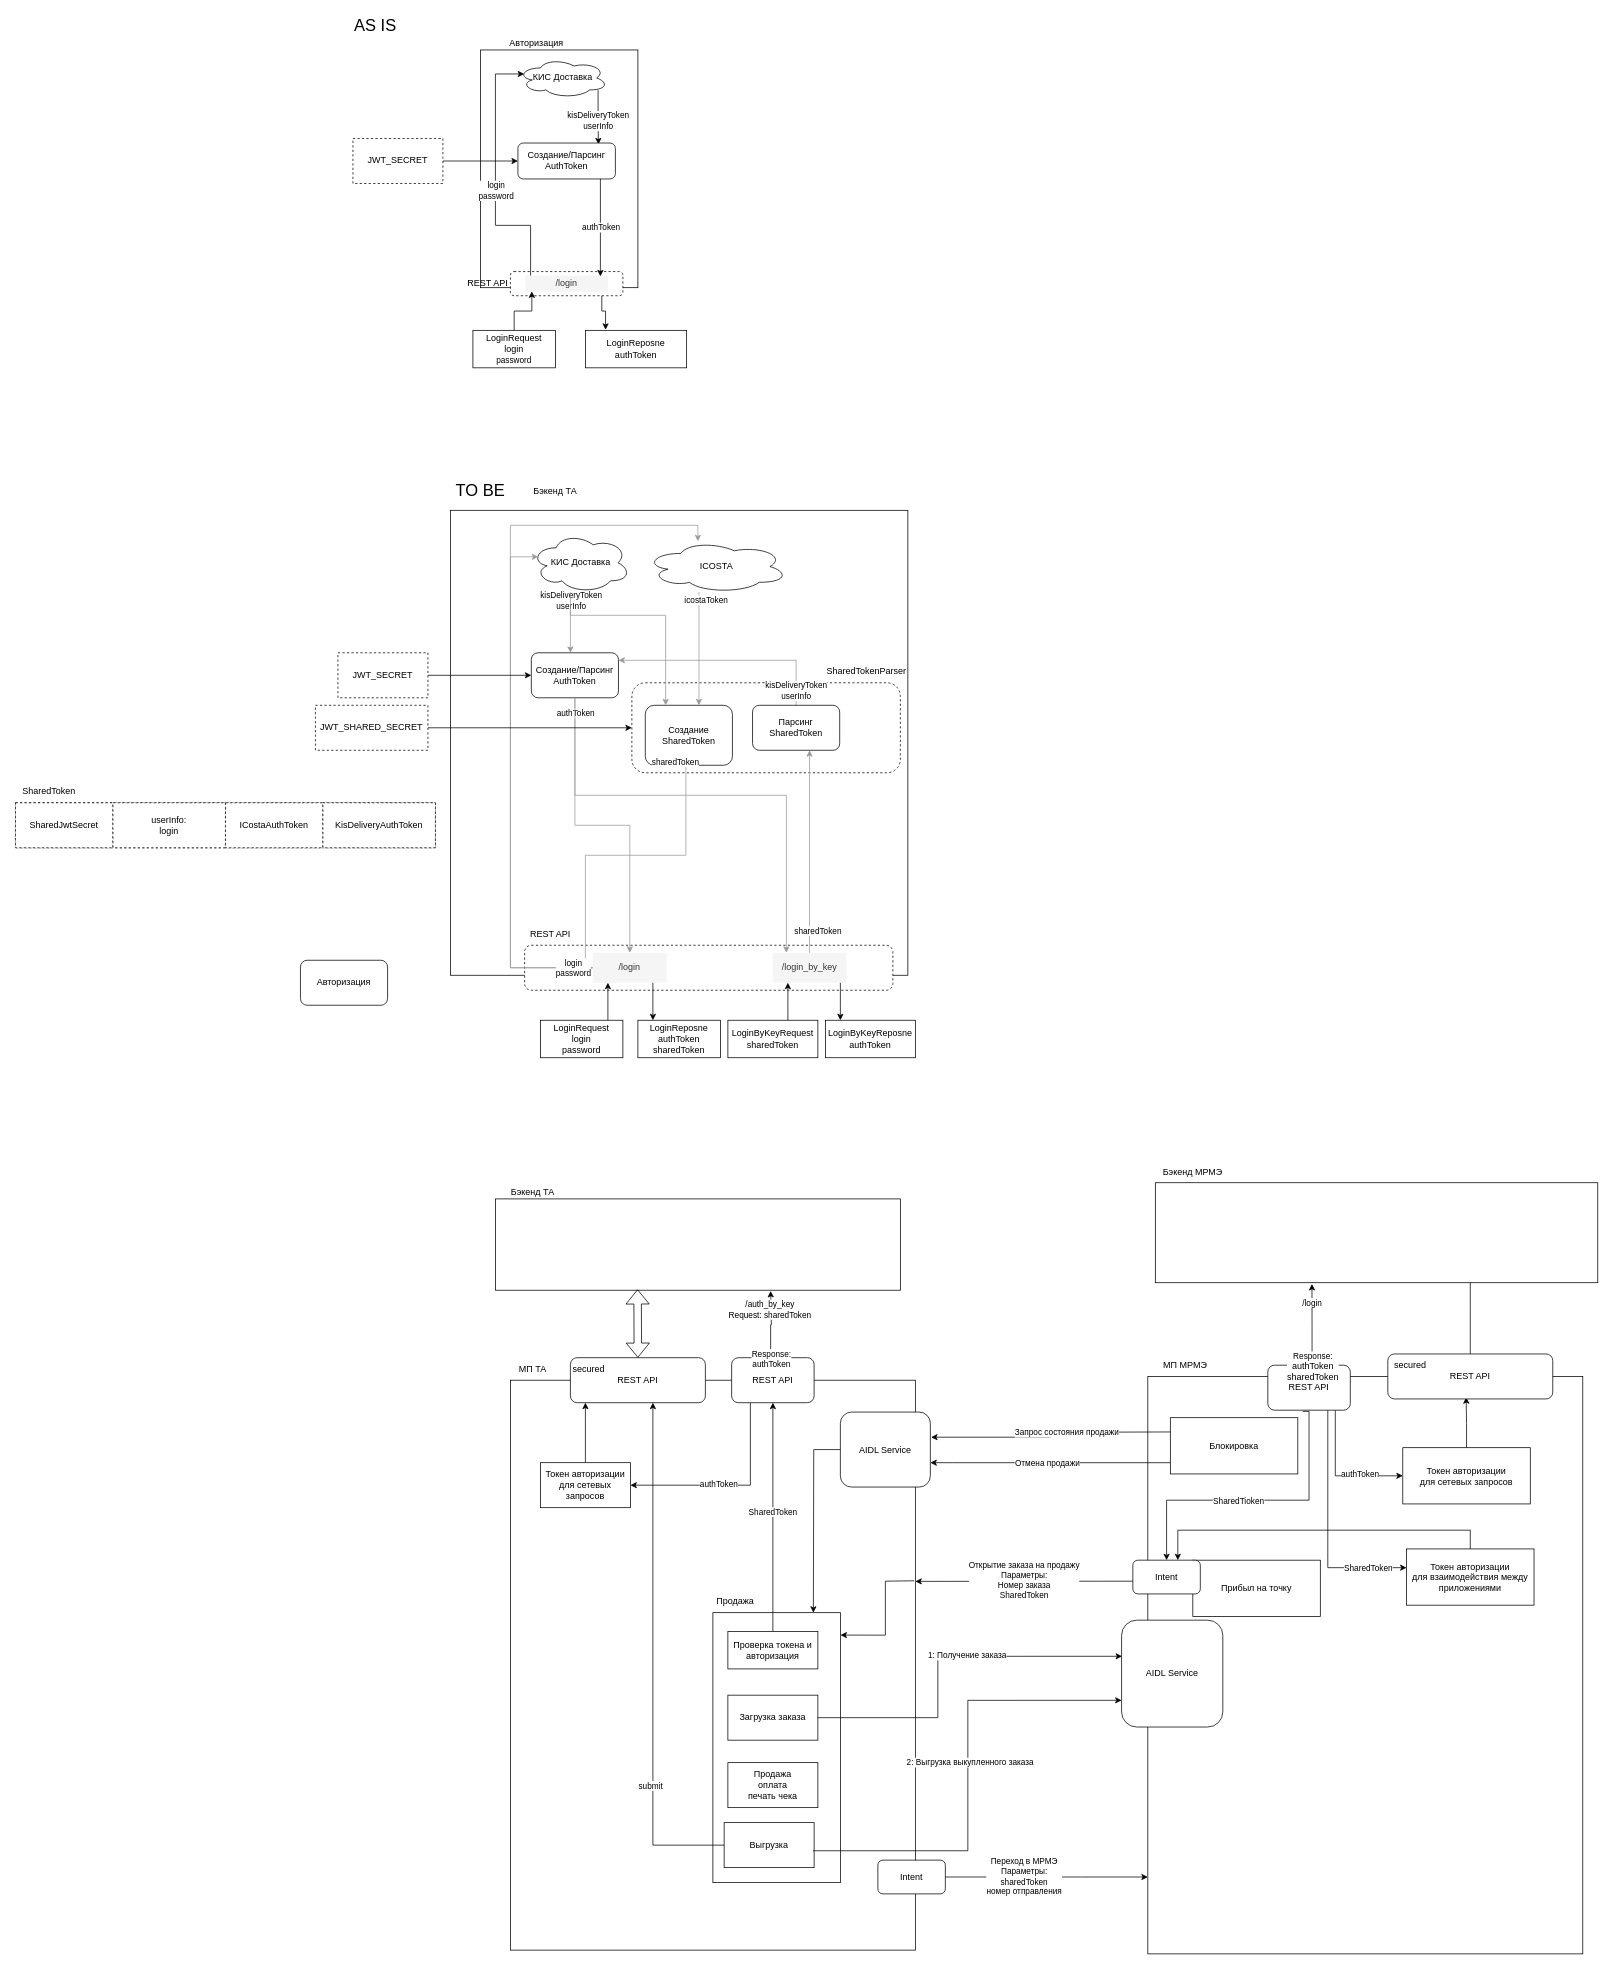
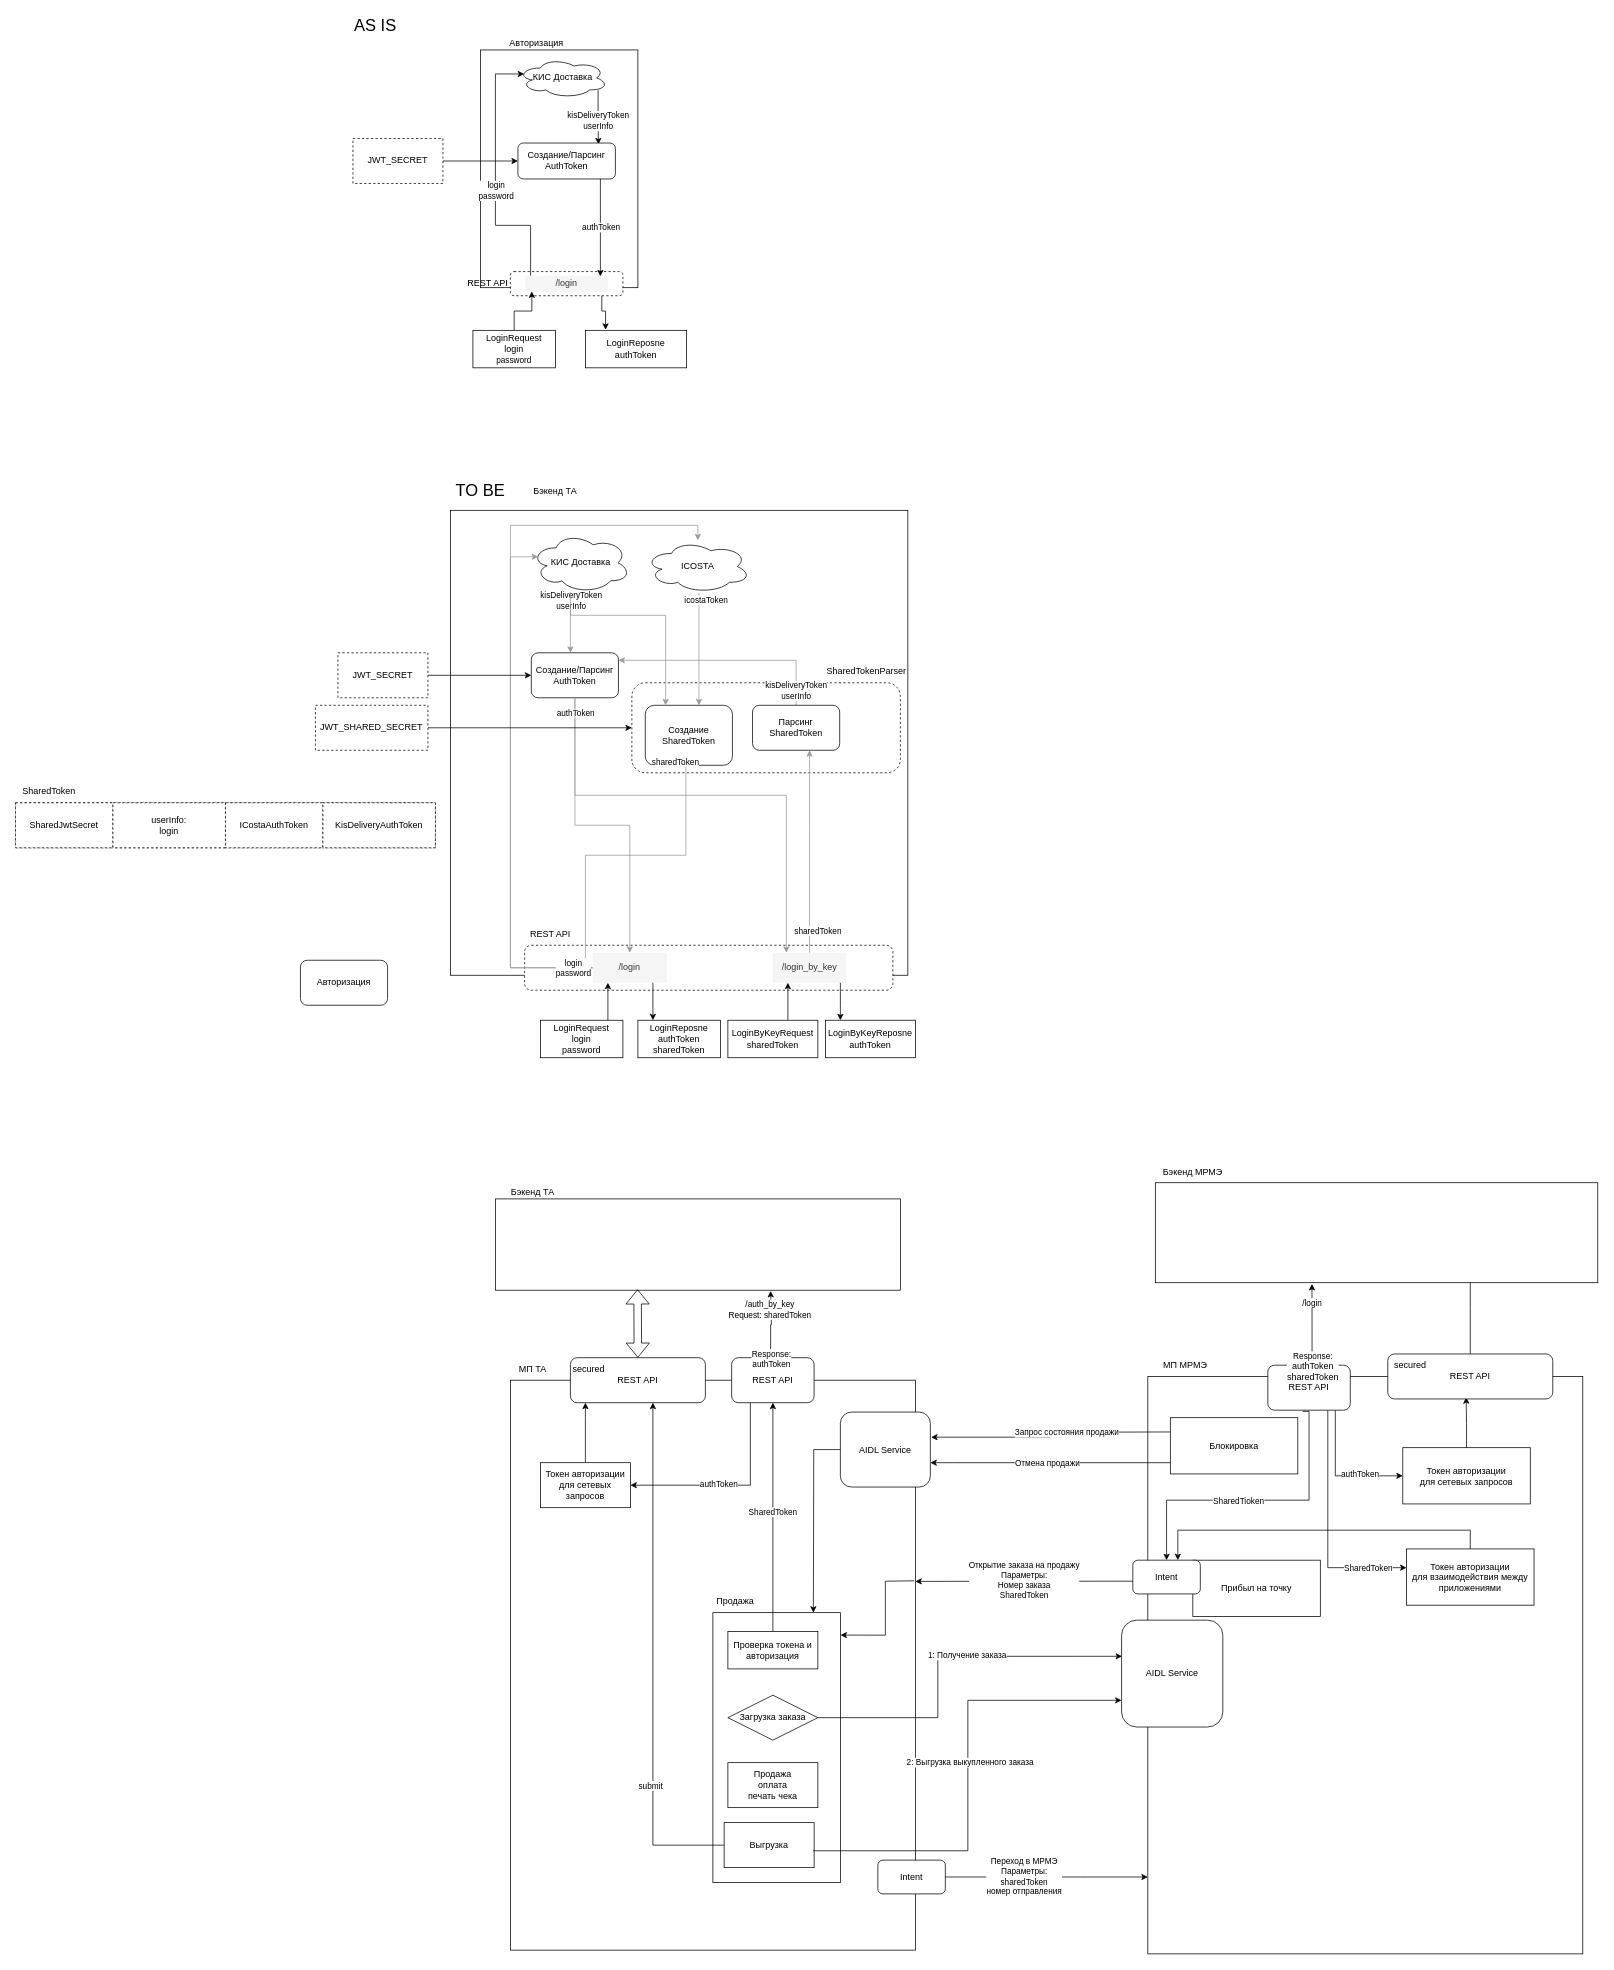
(717, 567) -> (698, 567)
(773, 1718) -> (773, 1718)
